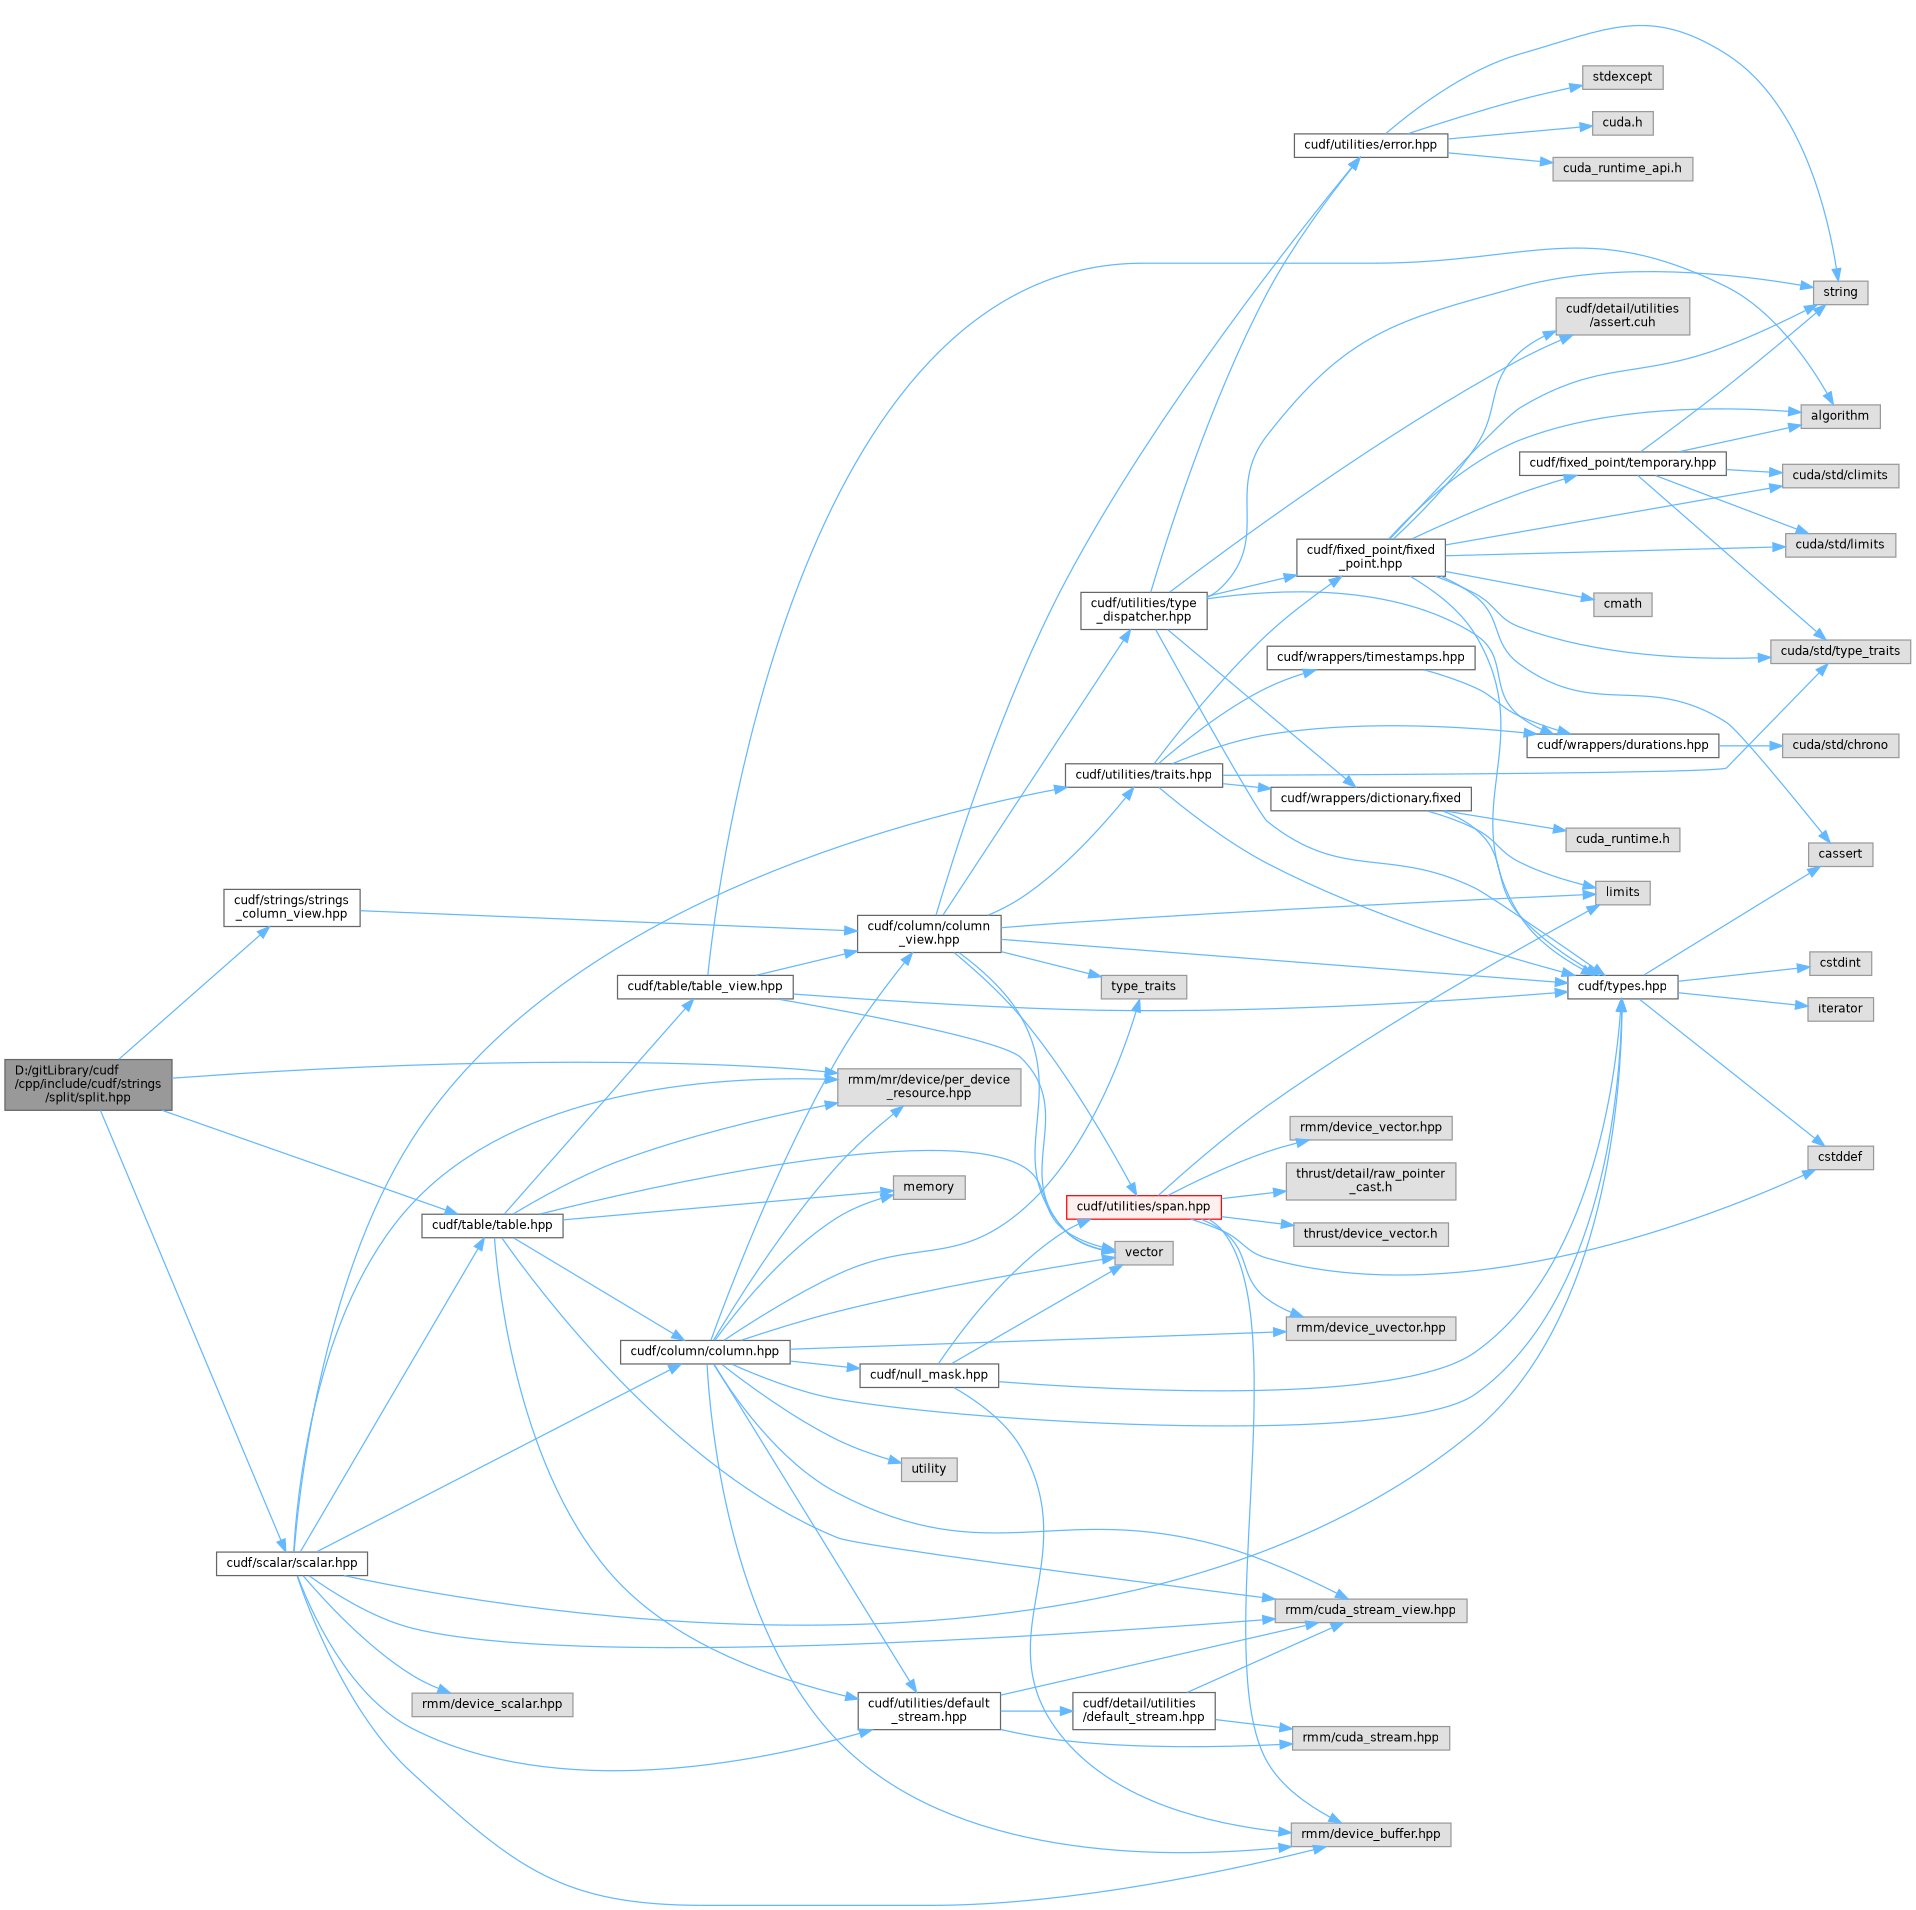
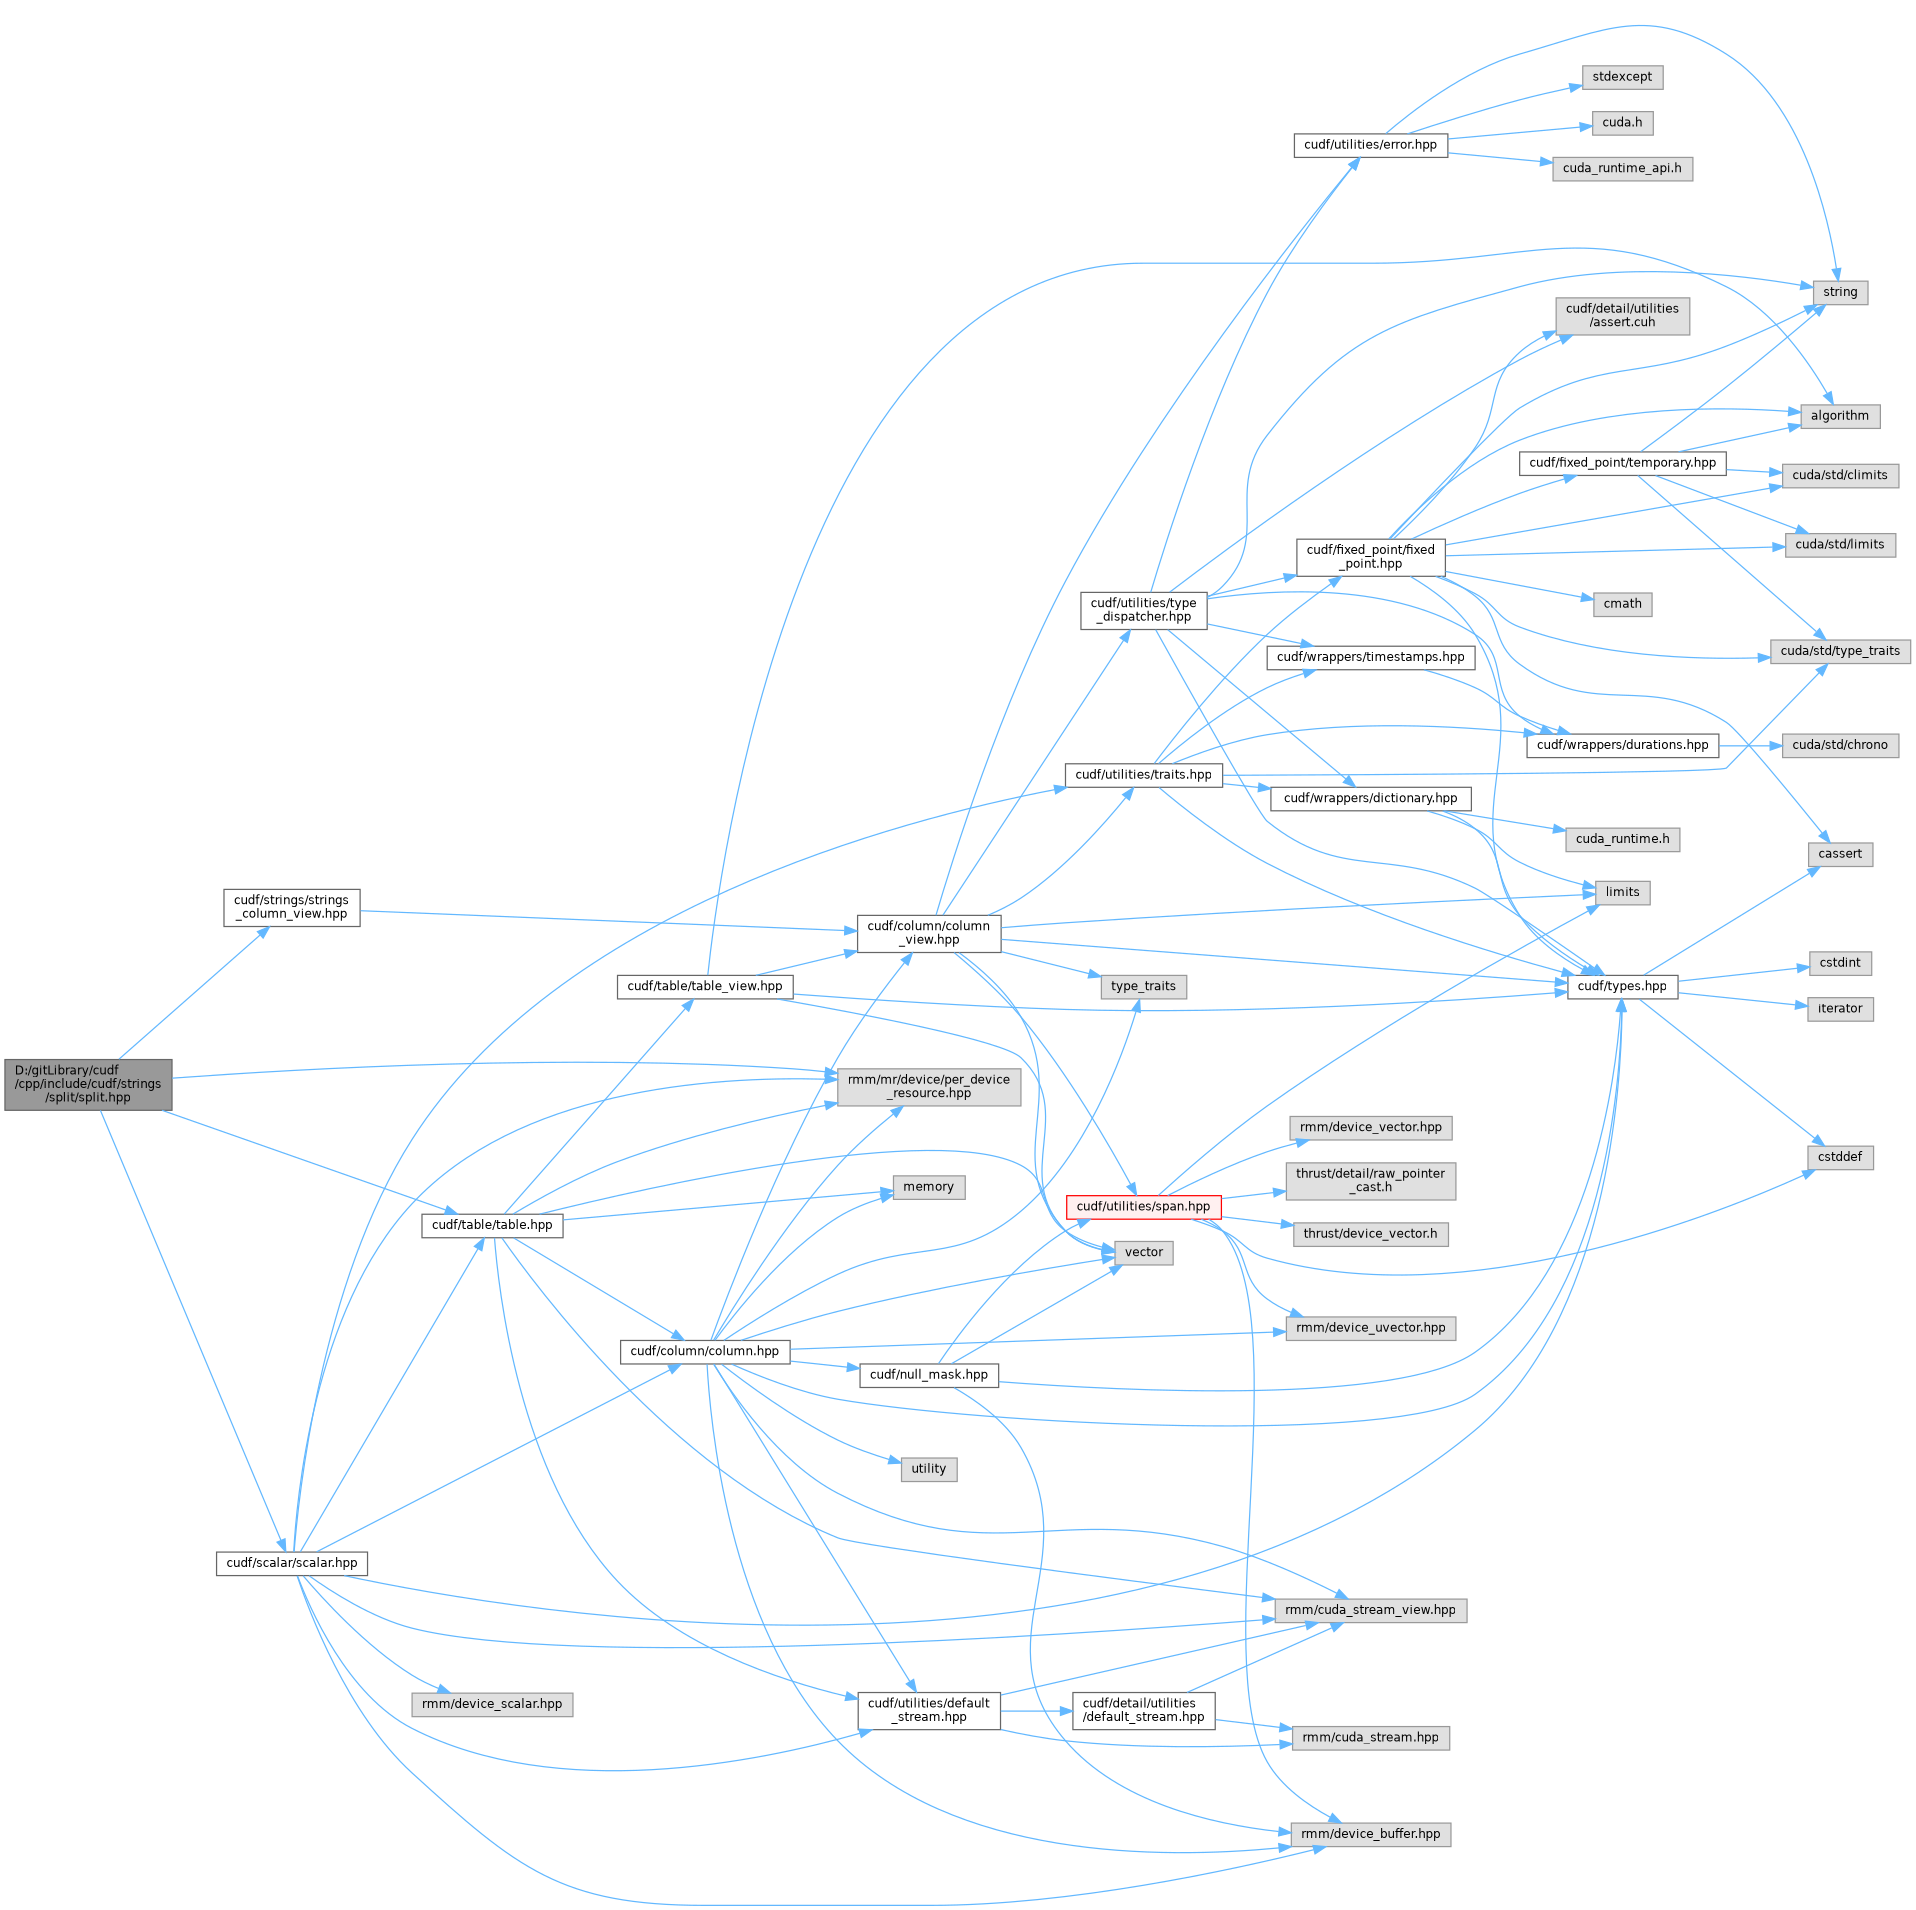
none -> (1254, 634)
(1371, 799) -> (1371, 799)
